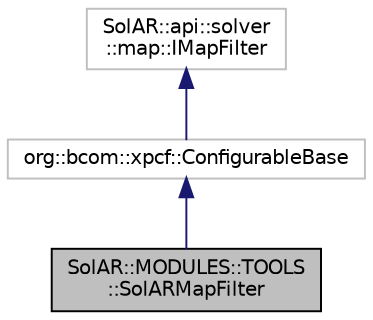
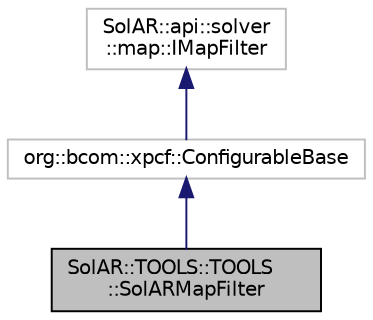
(186, 280) -> (186, 280)
